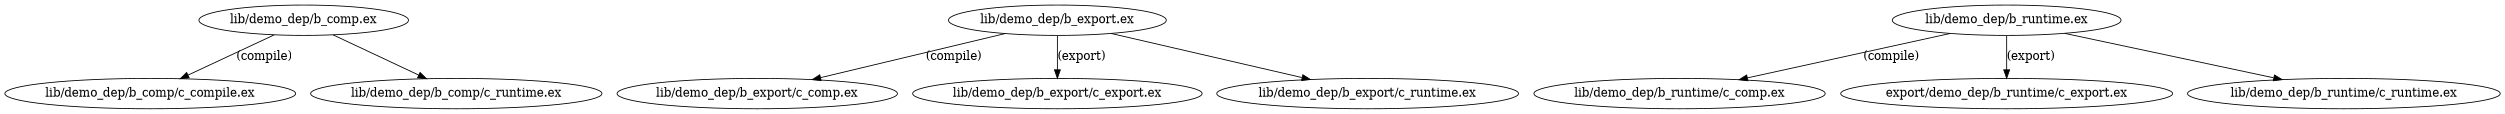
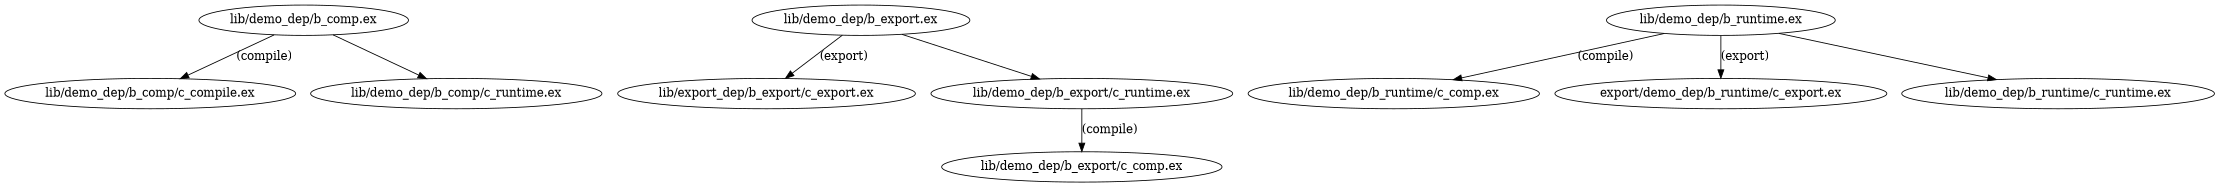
(913, 56) -> (1082, 126)
(1057, 94) -> (767, 94)
